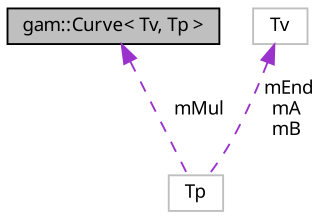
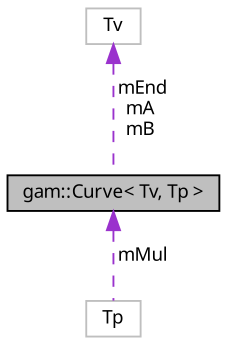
(242, 121) -> (113, 119)
